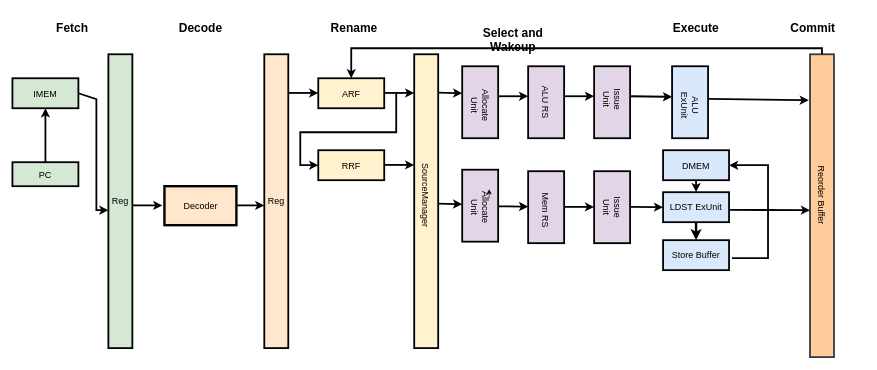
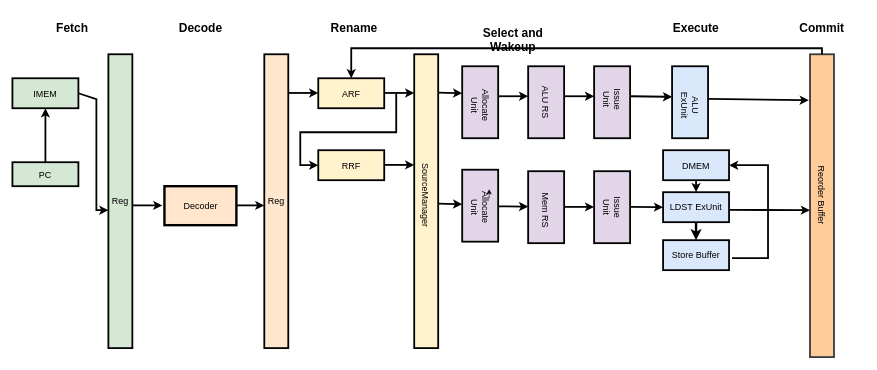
(813, 27) -> (822, 27)
